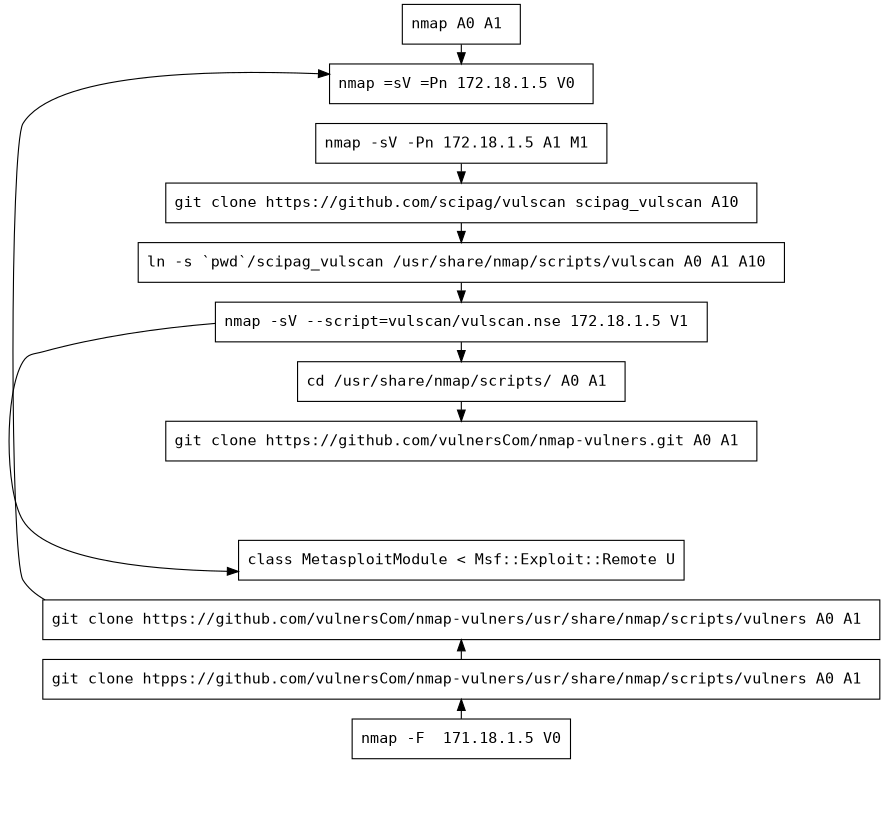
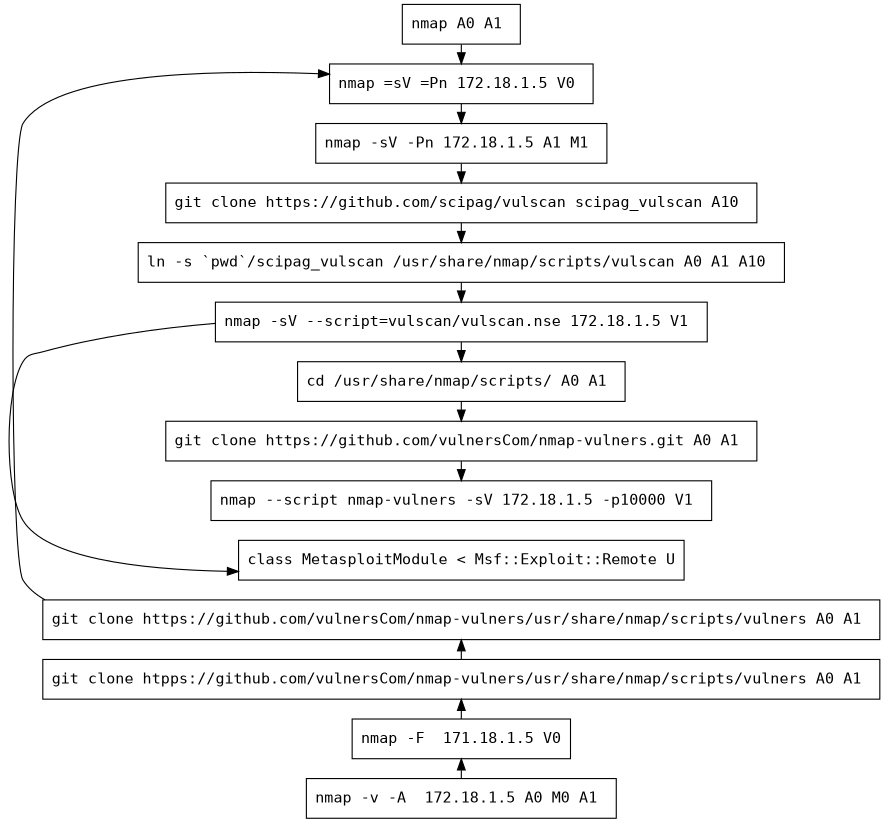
none -> (461, 108)
none -> (461, 501)
none -> (461, 798)
